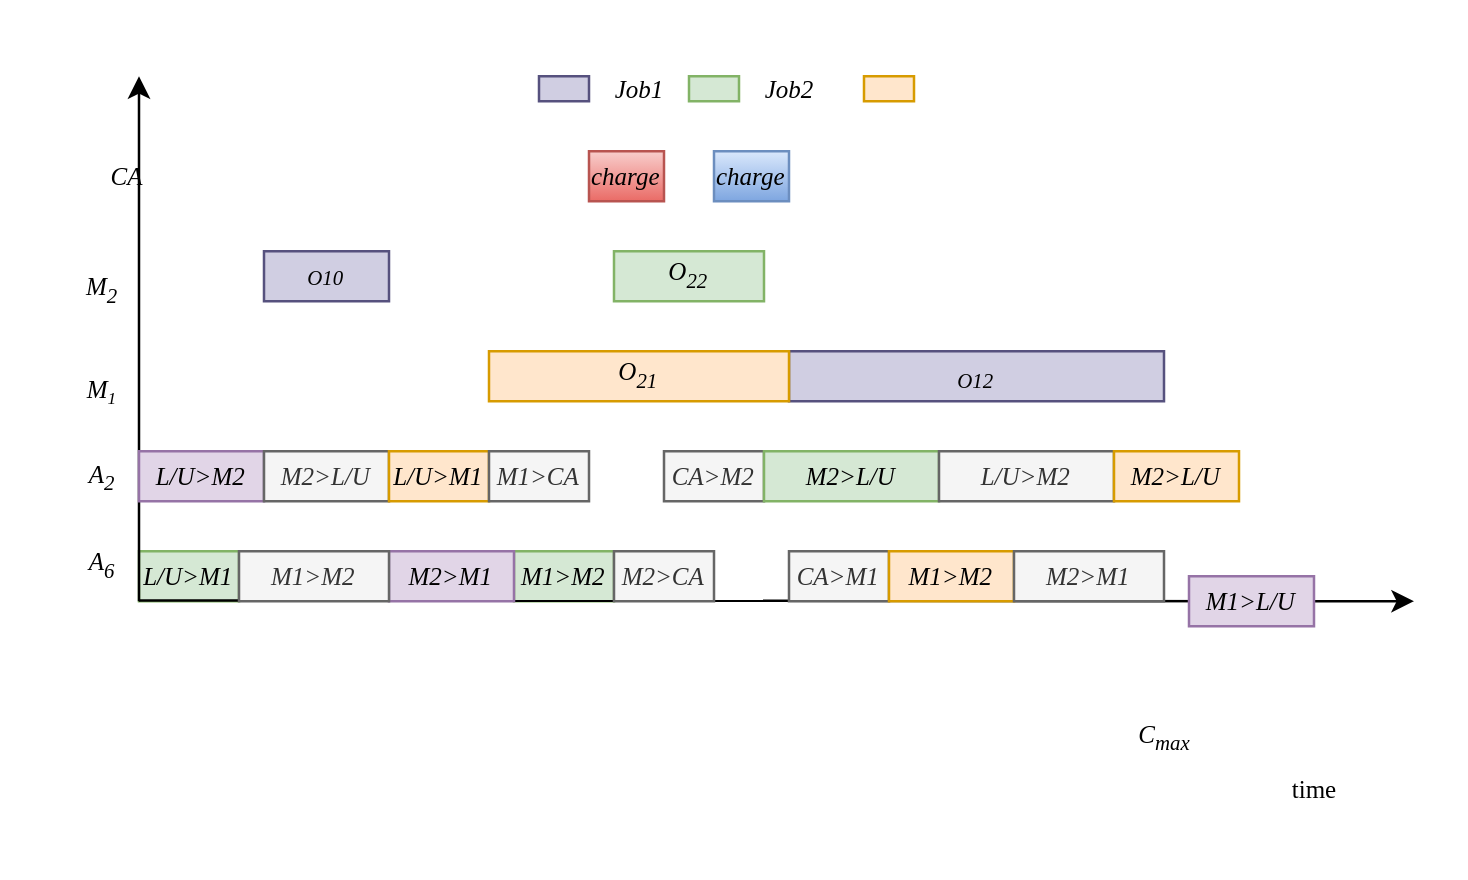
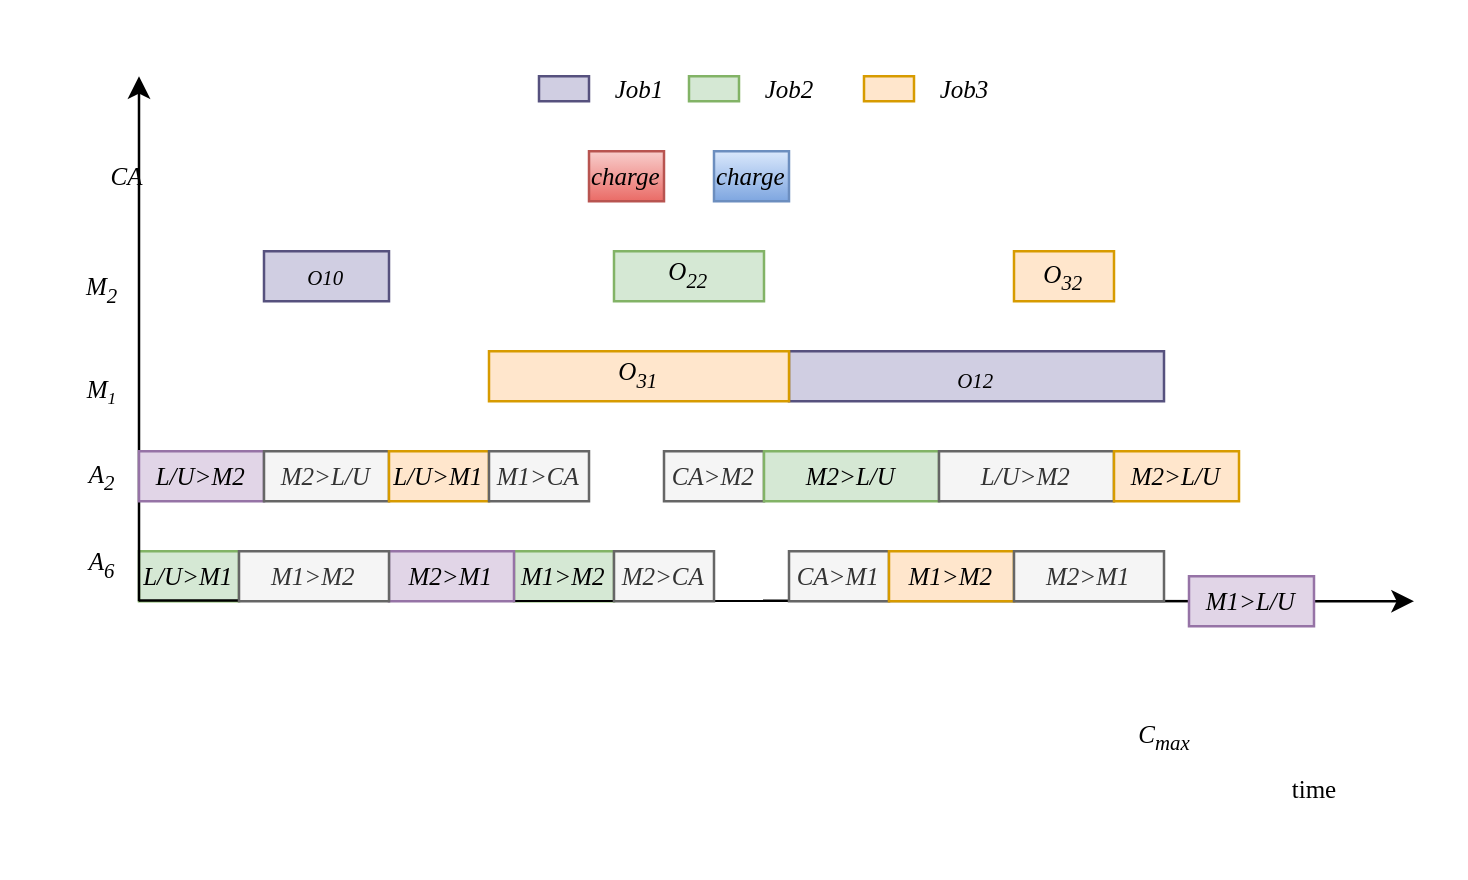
none -> (964, 89)
none -> (1064, 276)
(639, 376) -> (639, 376)
